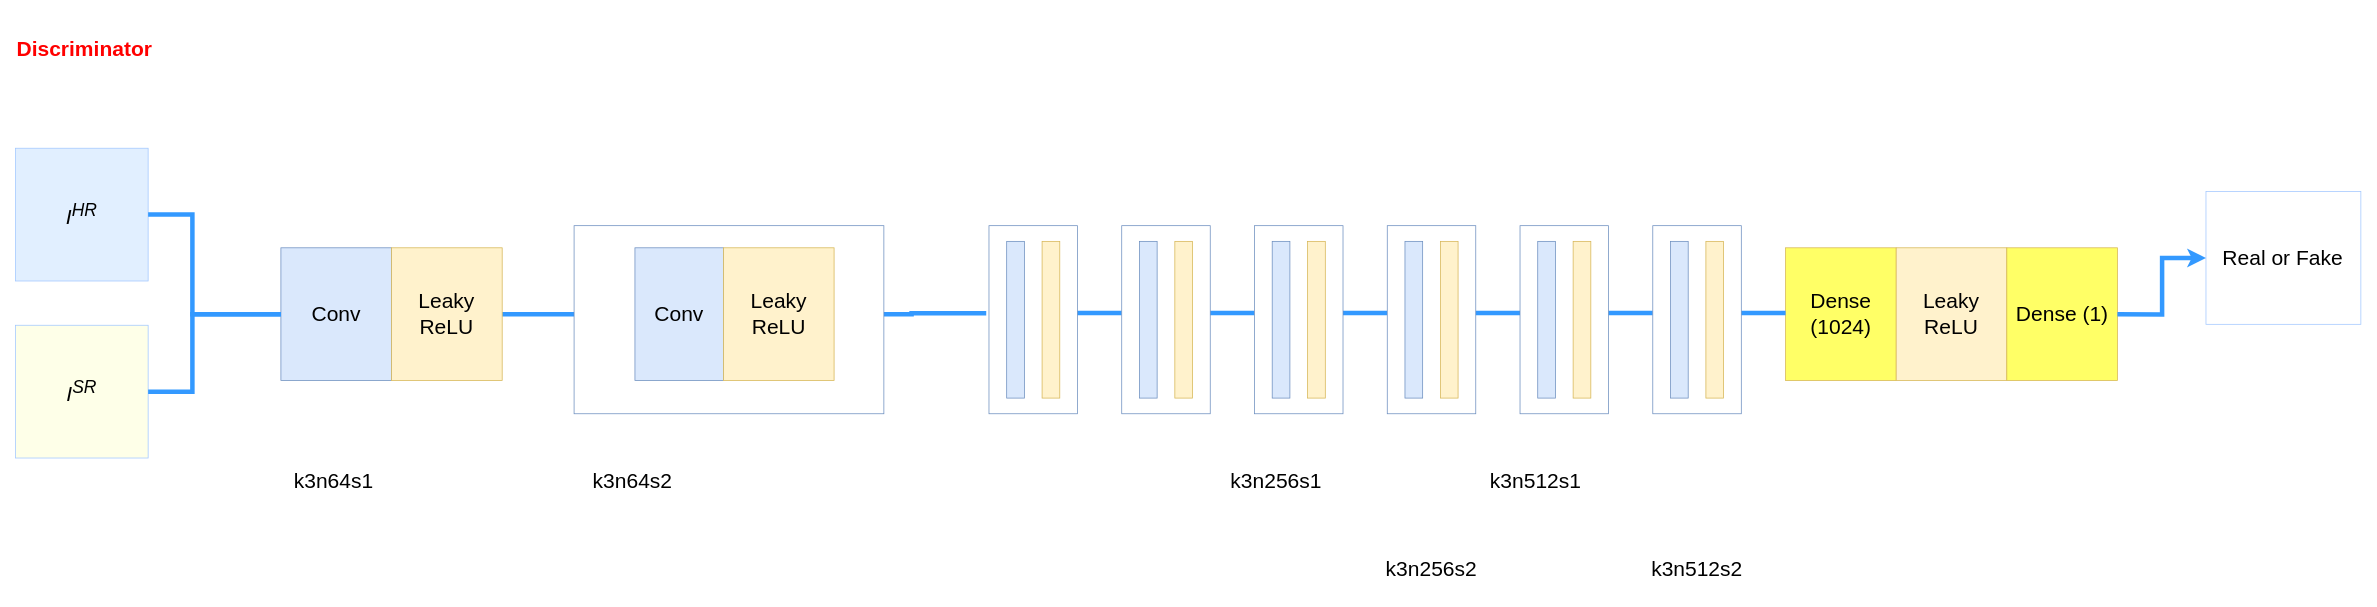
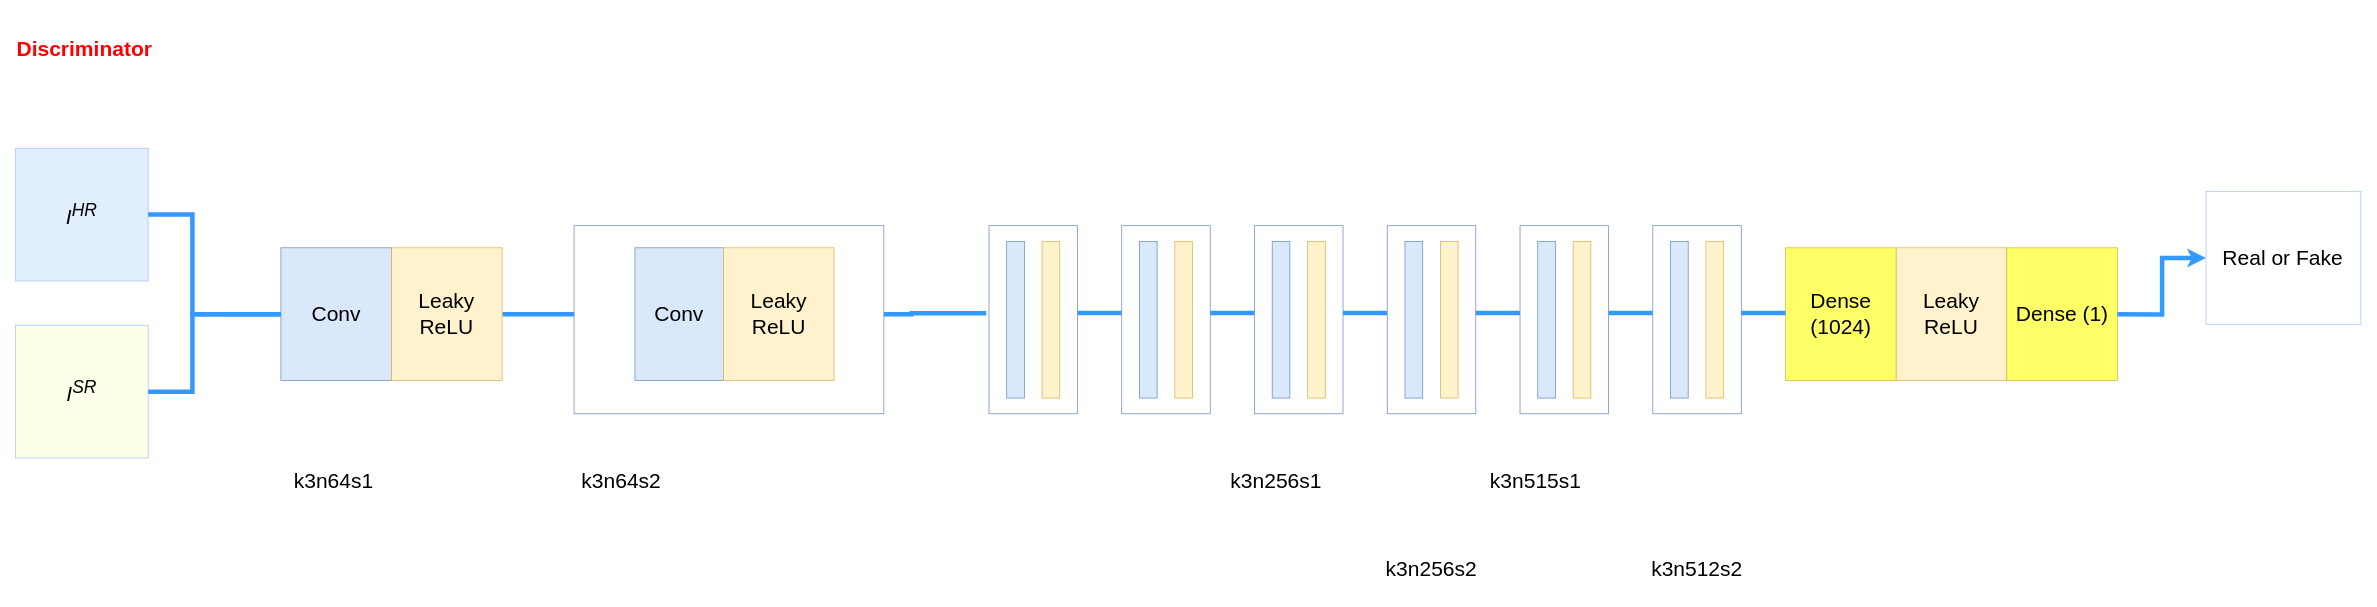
(633, 480) -> (622, 480)
(1536, 480) -> (1536, 480)
